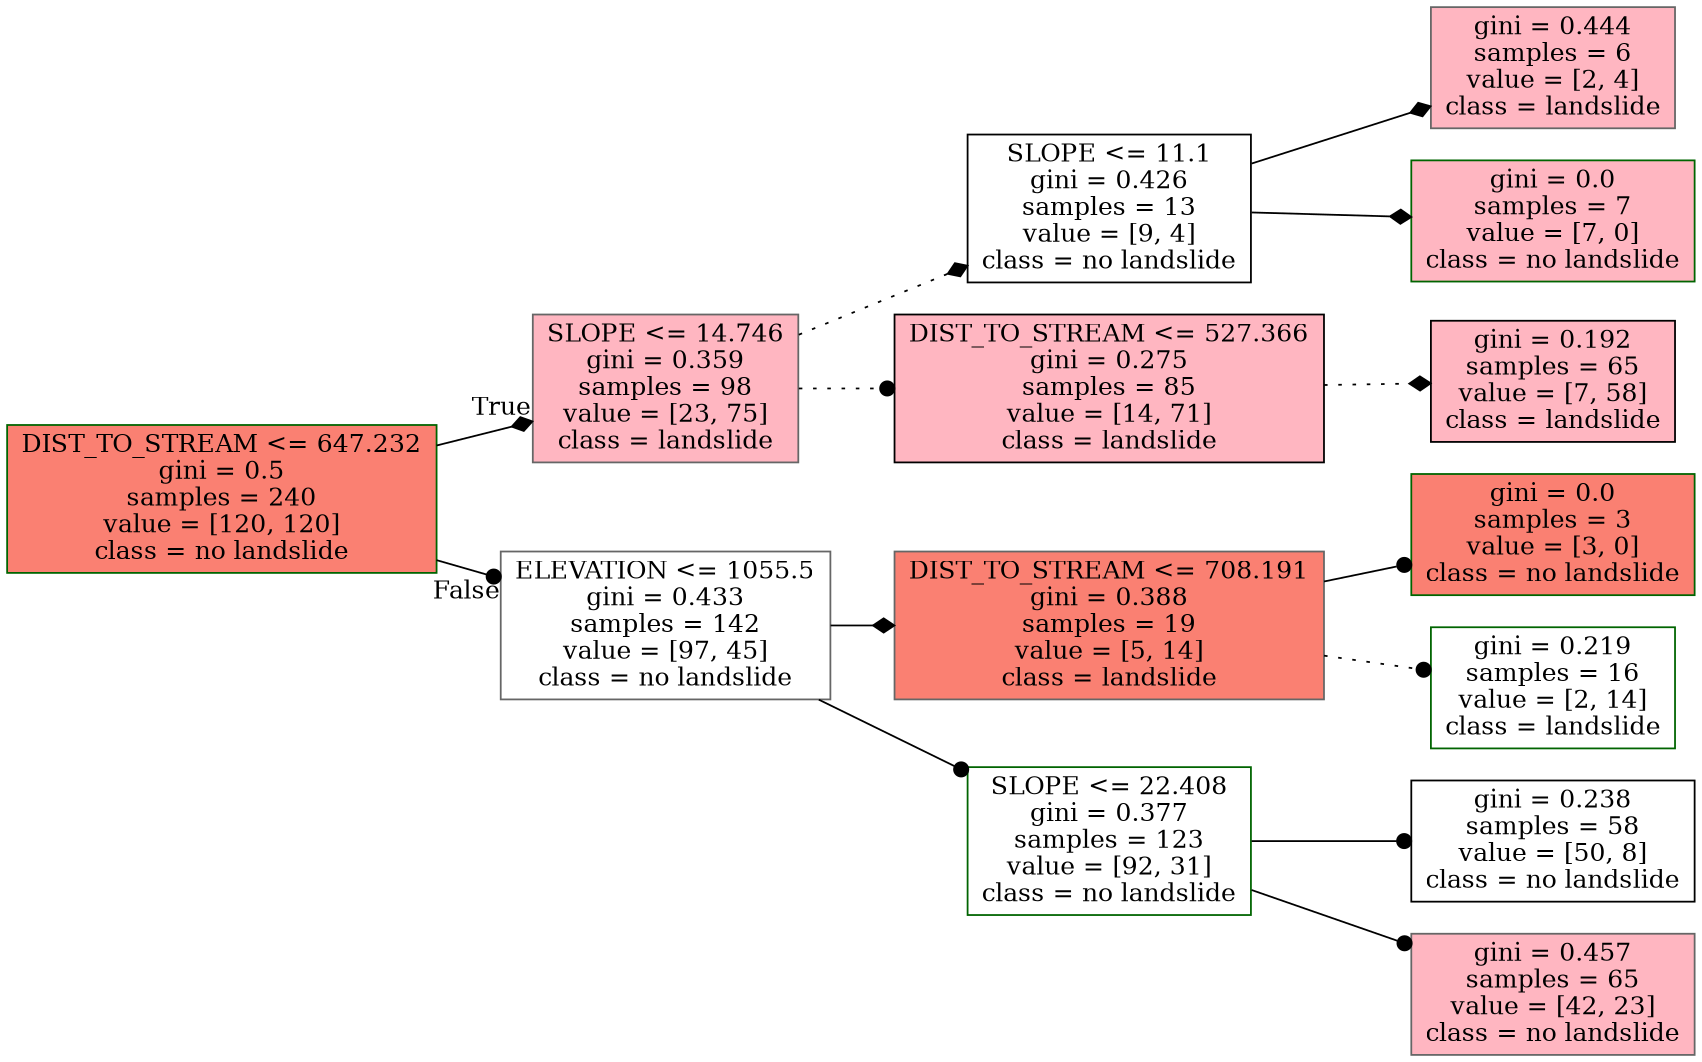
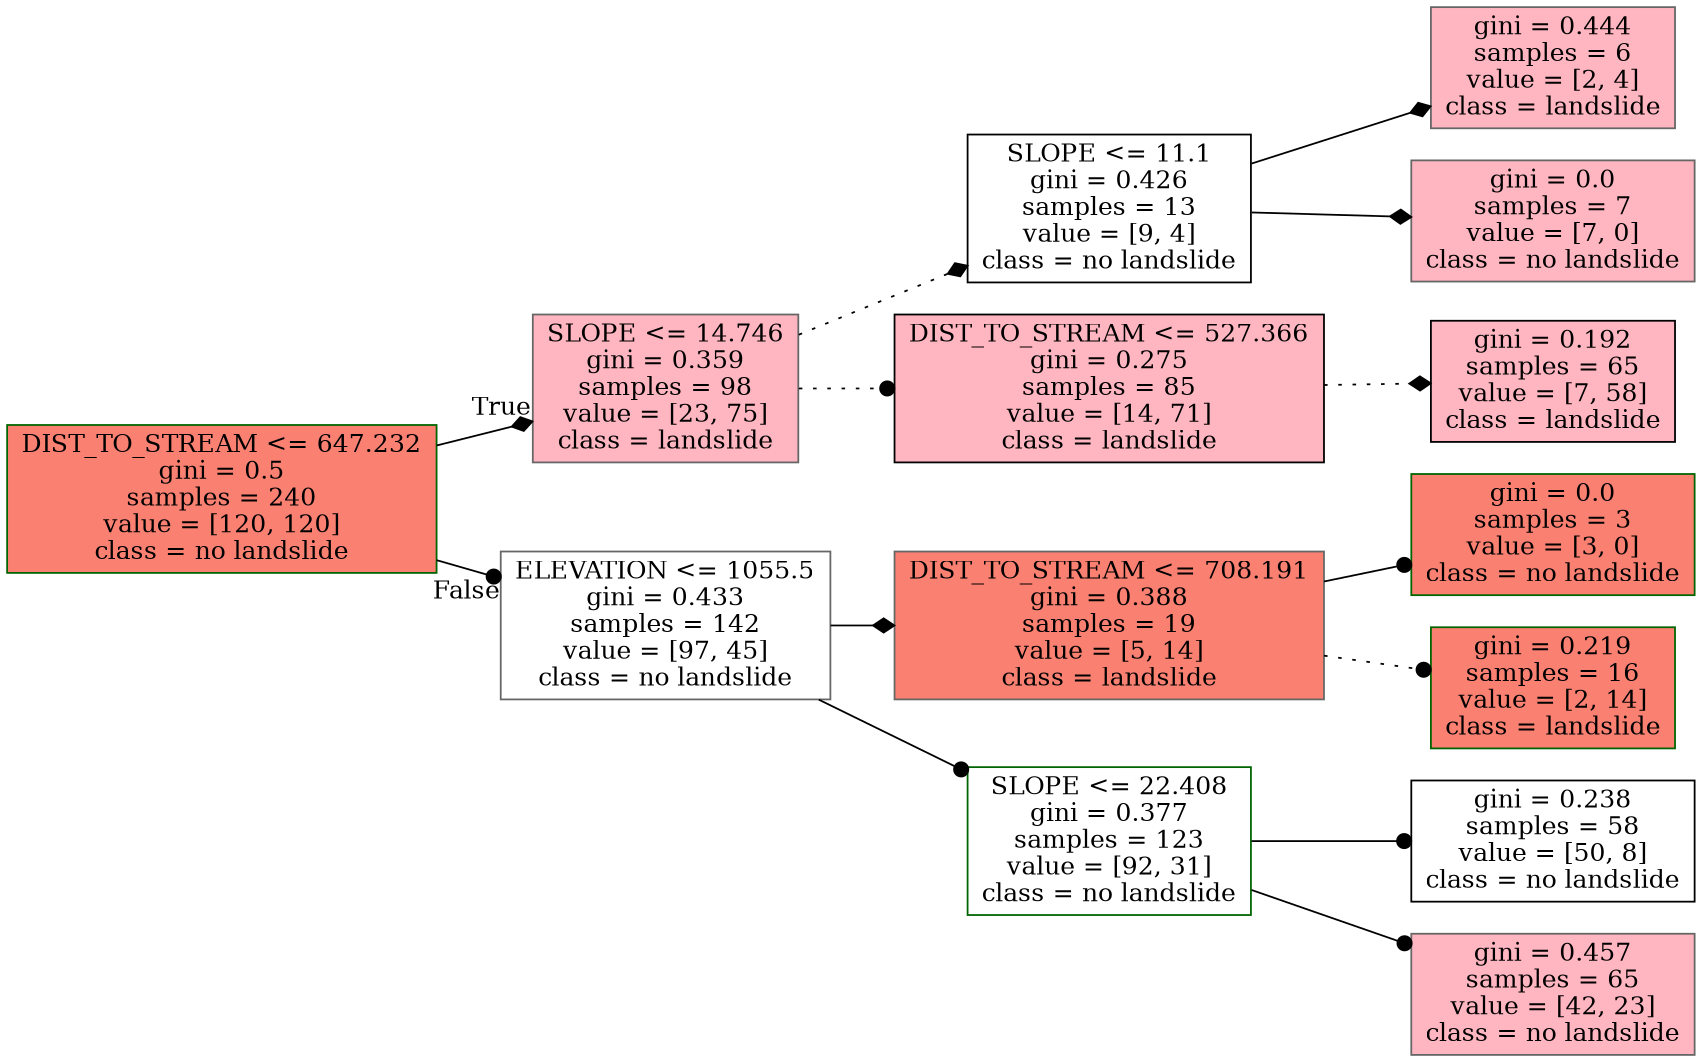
(1553, 221) -> (1553, 221)
(1553, 688) -> (1553, 688)
